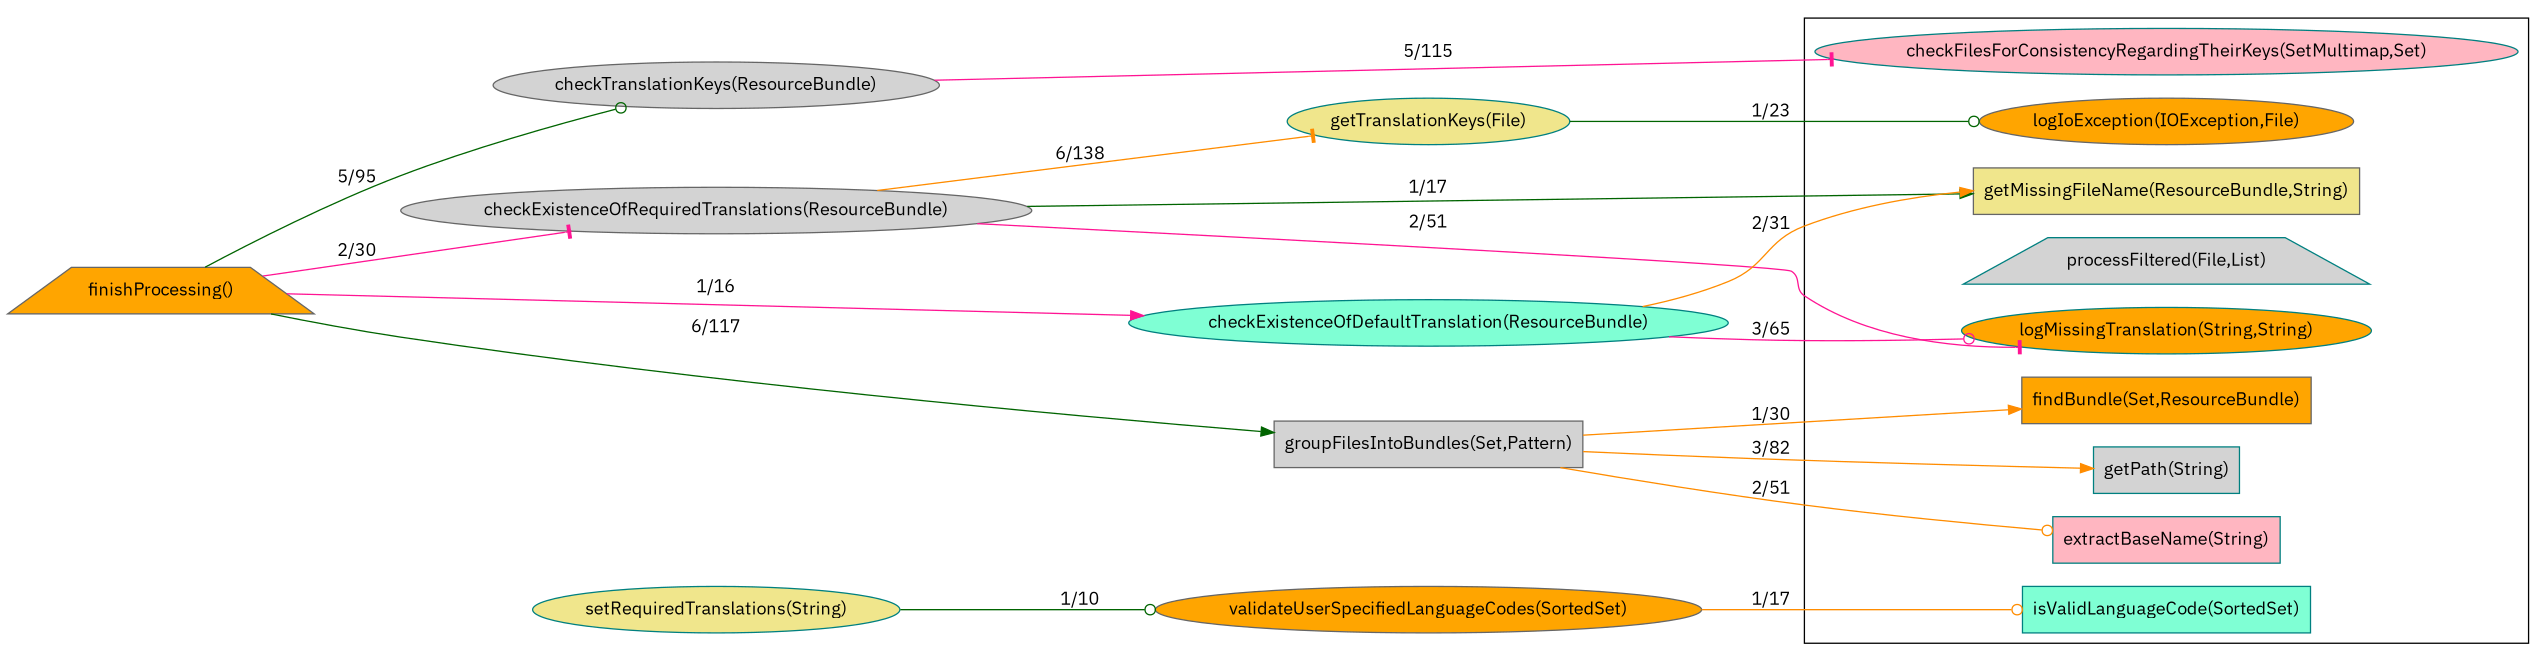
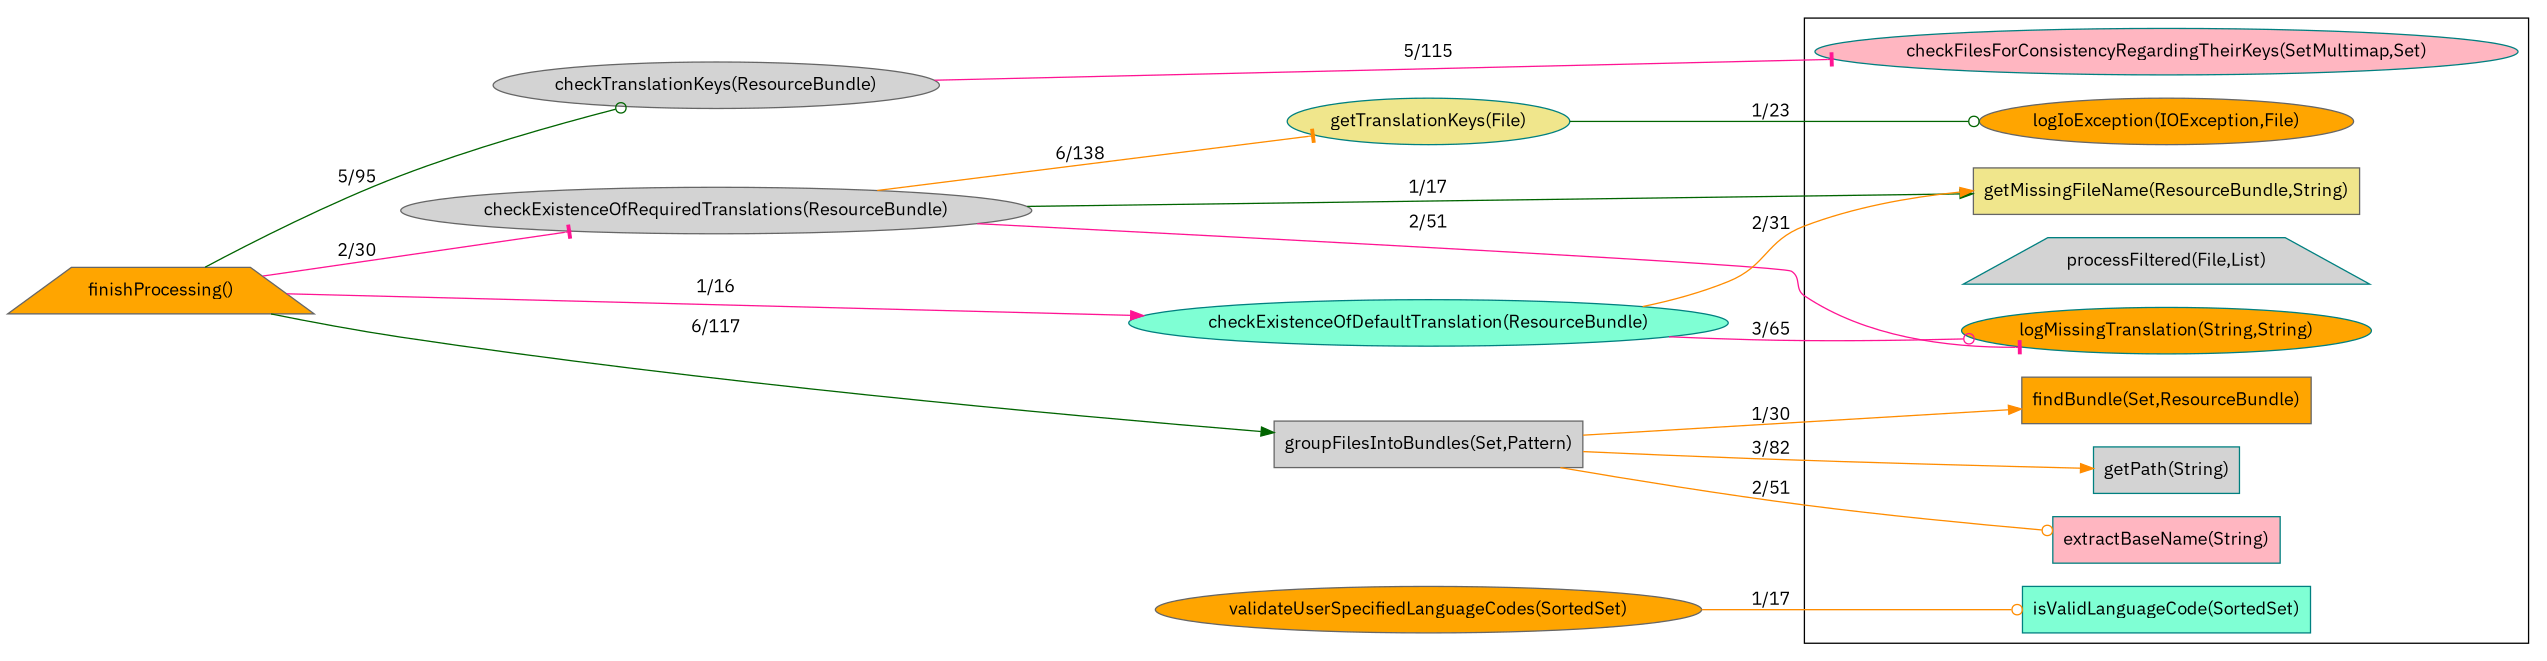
(716, 610) -> none
